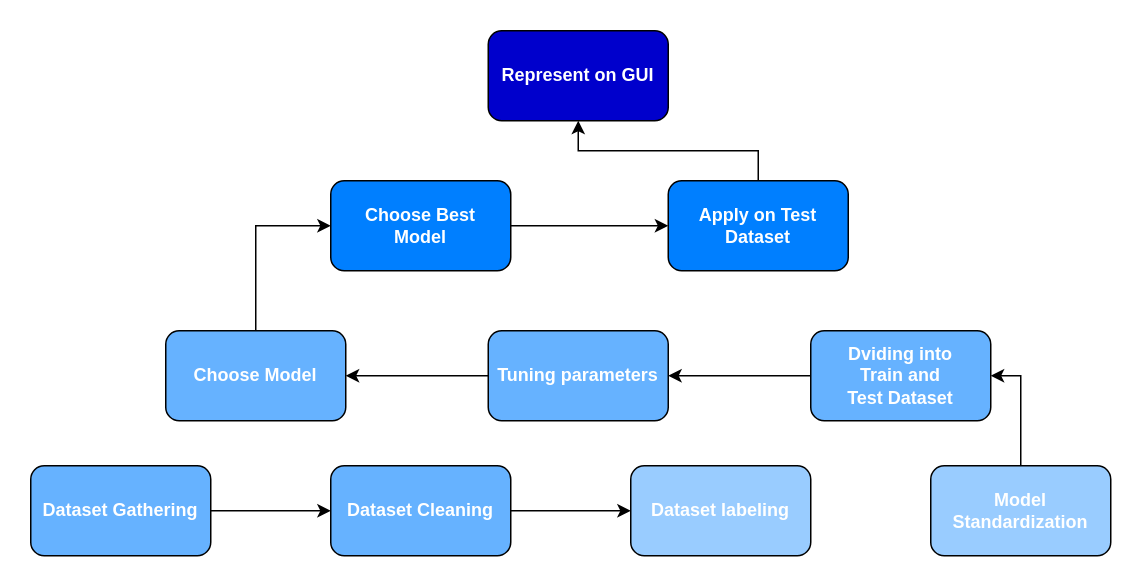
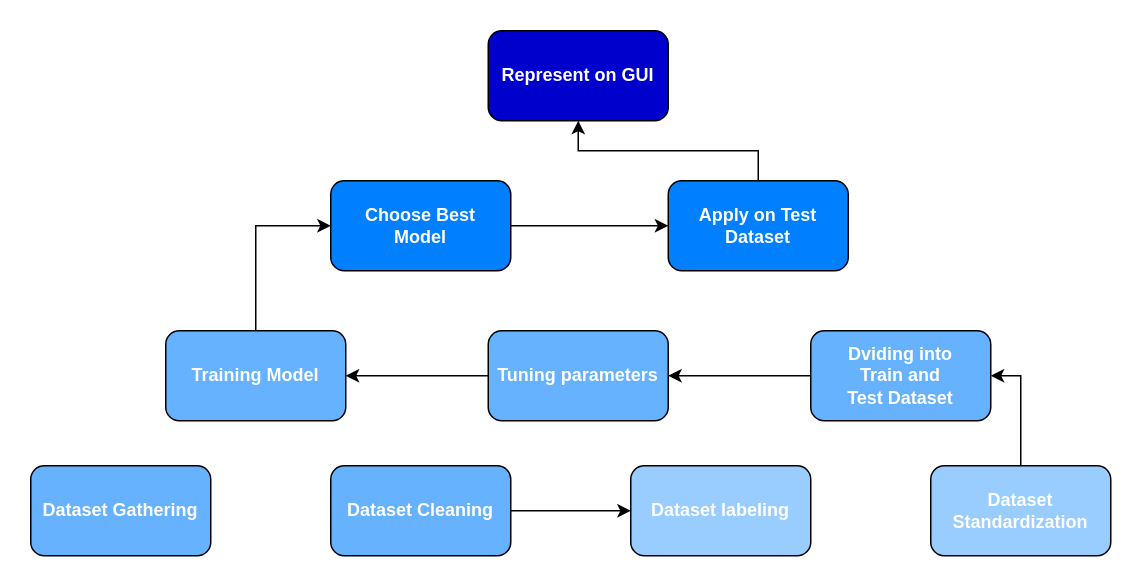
(256, 376) -> (256, 376)
(266, 511) -> none
(1021, 511) -> (1021, 511)
